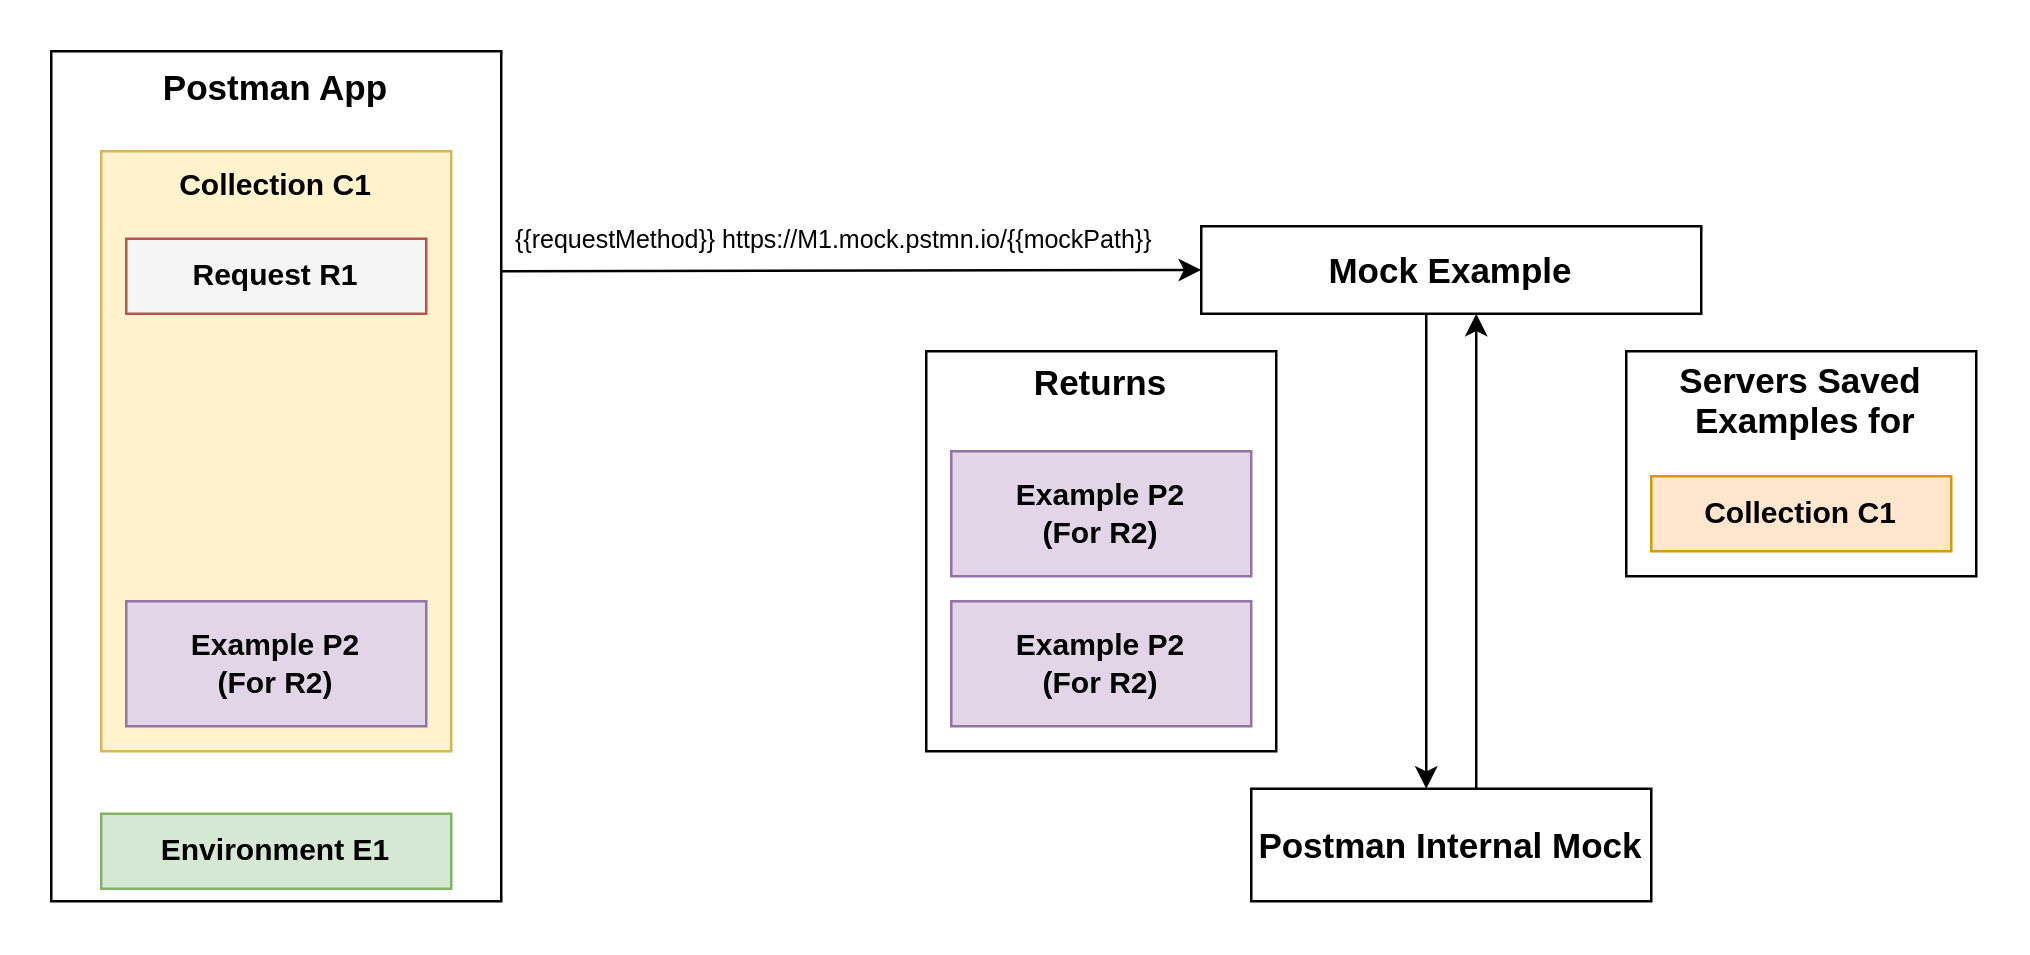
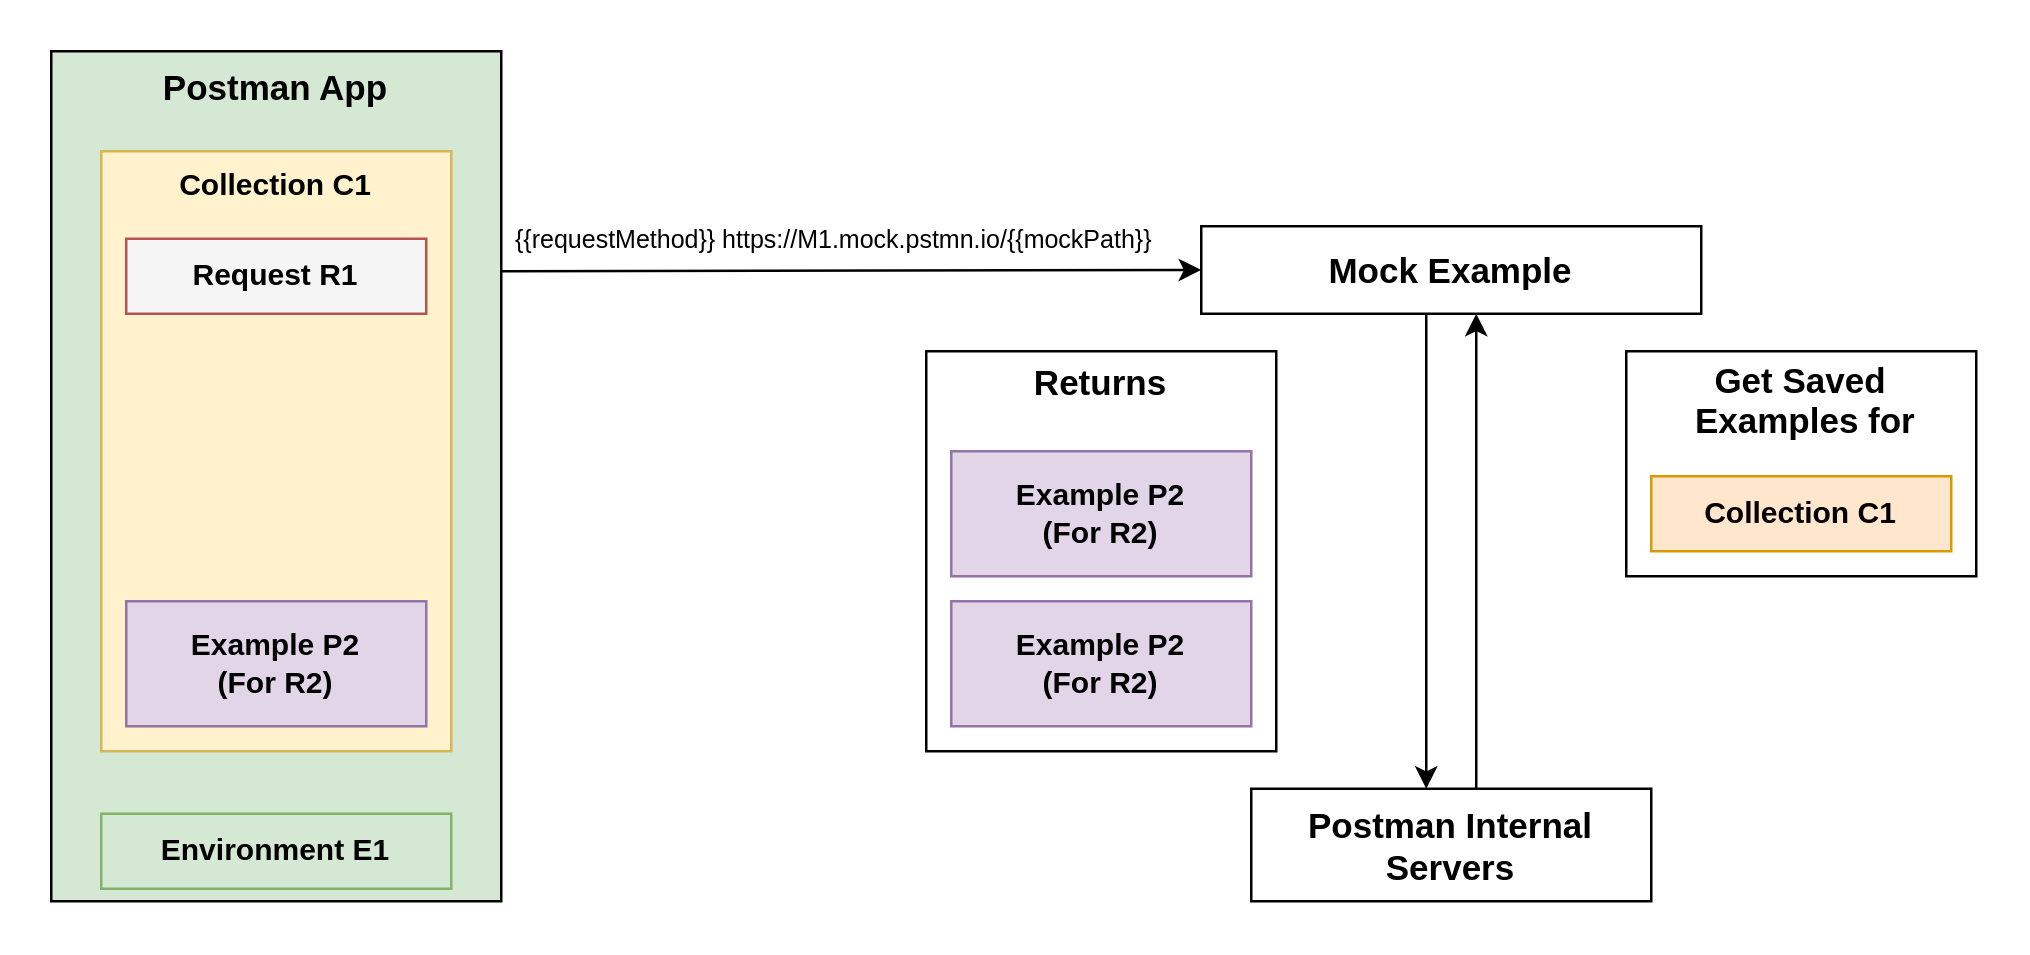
(276, 87) -> (276, 87)
(1801, 464) -> (1801, 464)
(1451, 846) -> (1451, 846)
